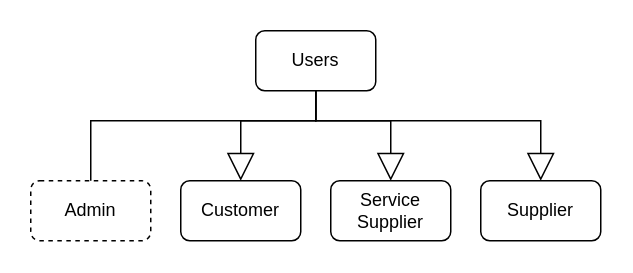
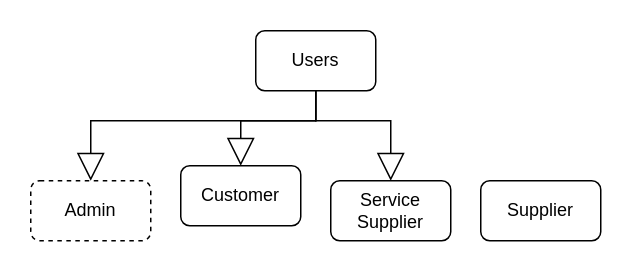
(483, 121) -> none
(91, 165) -> (91, 153)
(241, 211) -> (241, 196)
